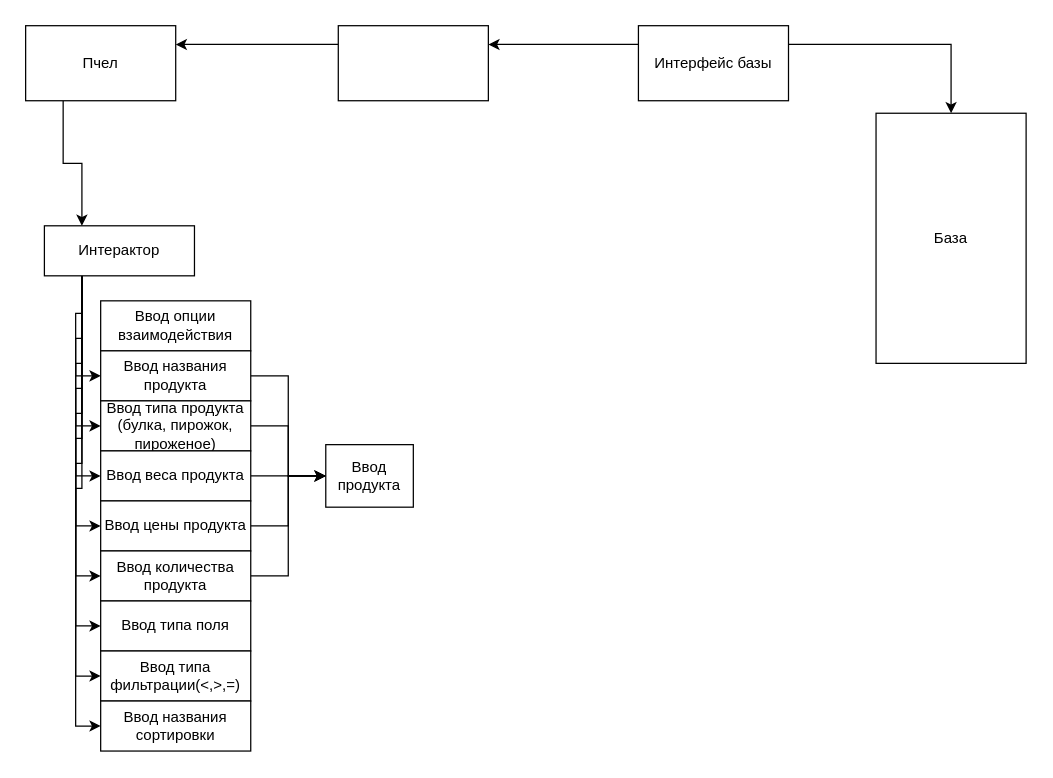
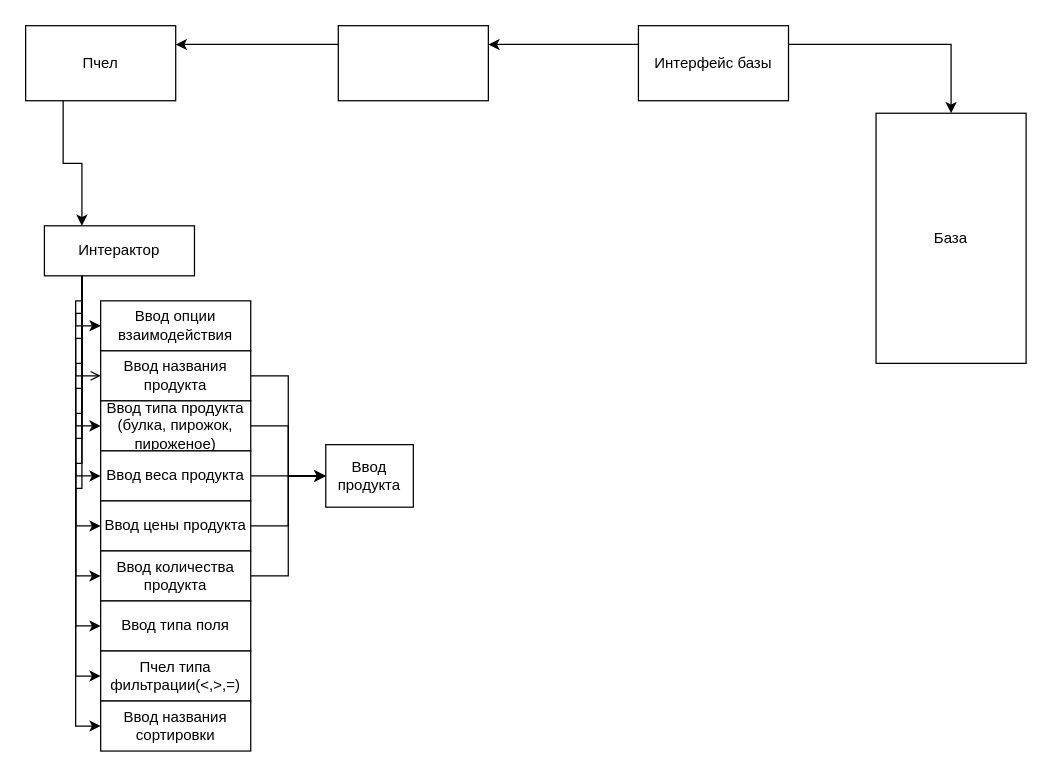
none -> (85, 326)
(91, 376) -> (92, 376)
(176, 676) -> (176, 676)
